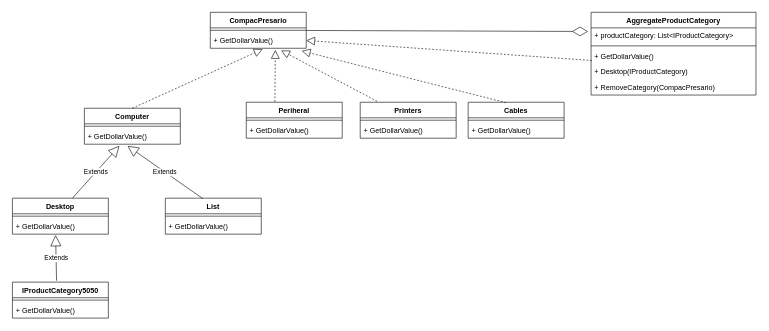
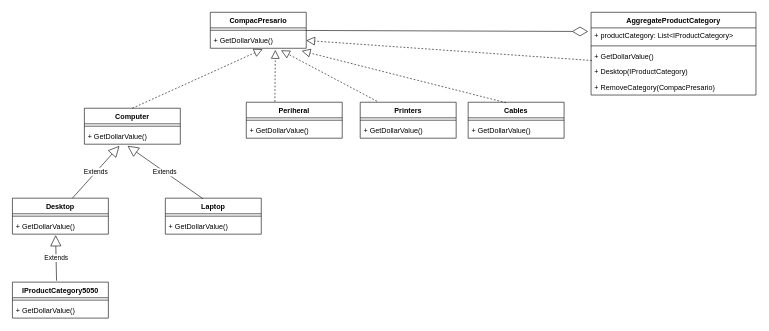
(213, 206) -> (213, 206)
